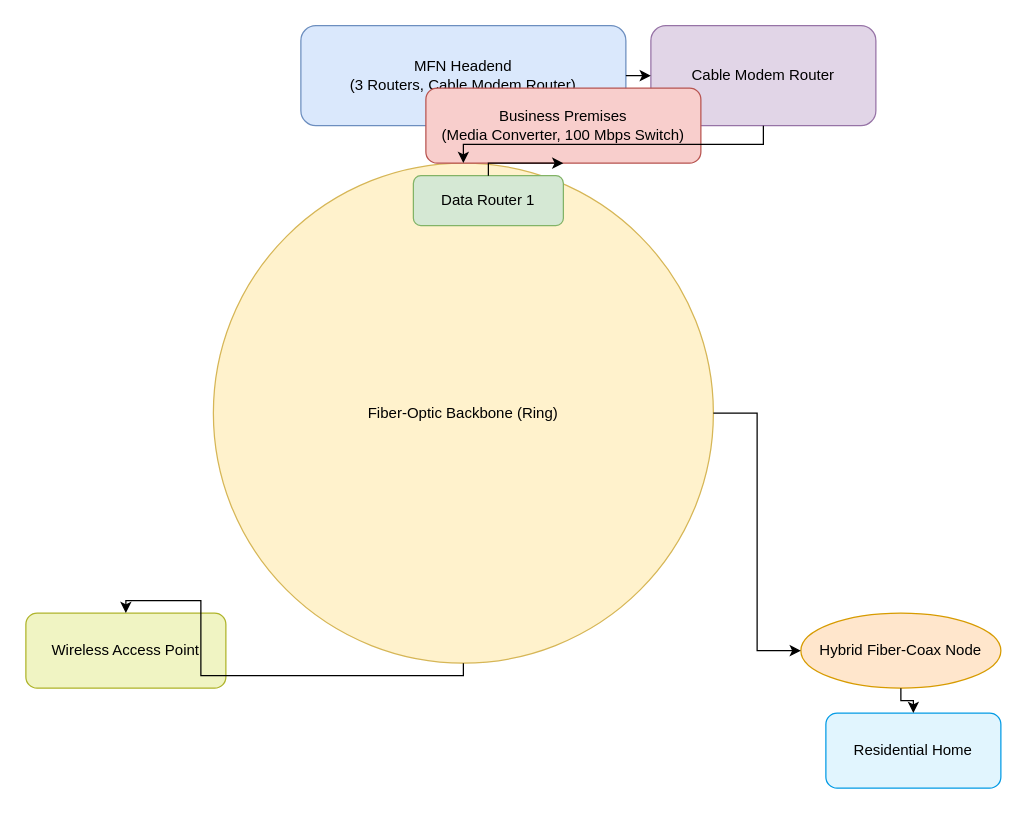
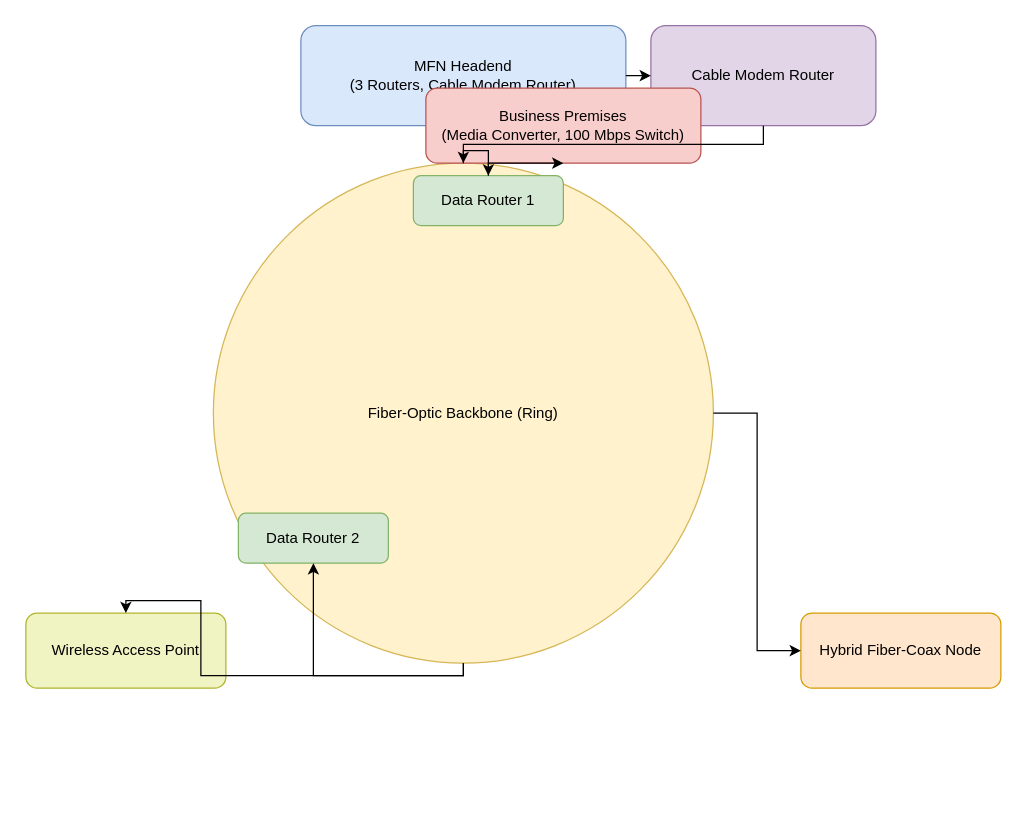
none -> (482, 151)
none -> (313, 538)
none -> (313, 621)
(901, 651) -> (901, 651)
(903, 701) -> none
(913, 751) -> none
